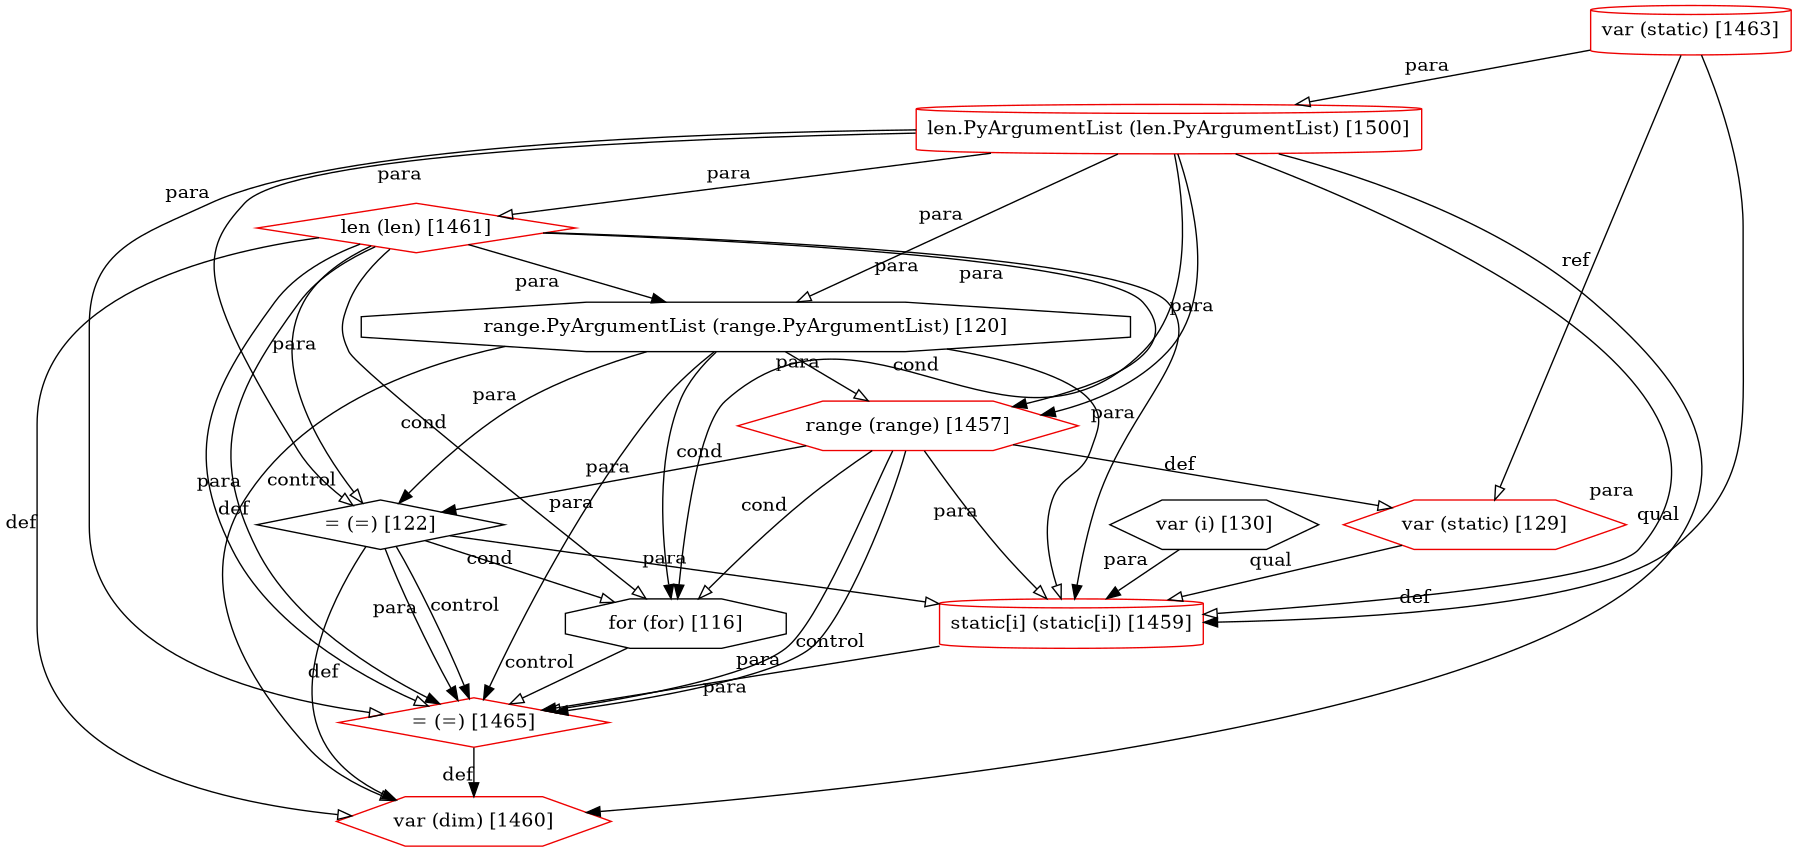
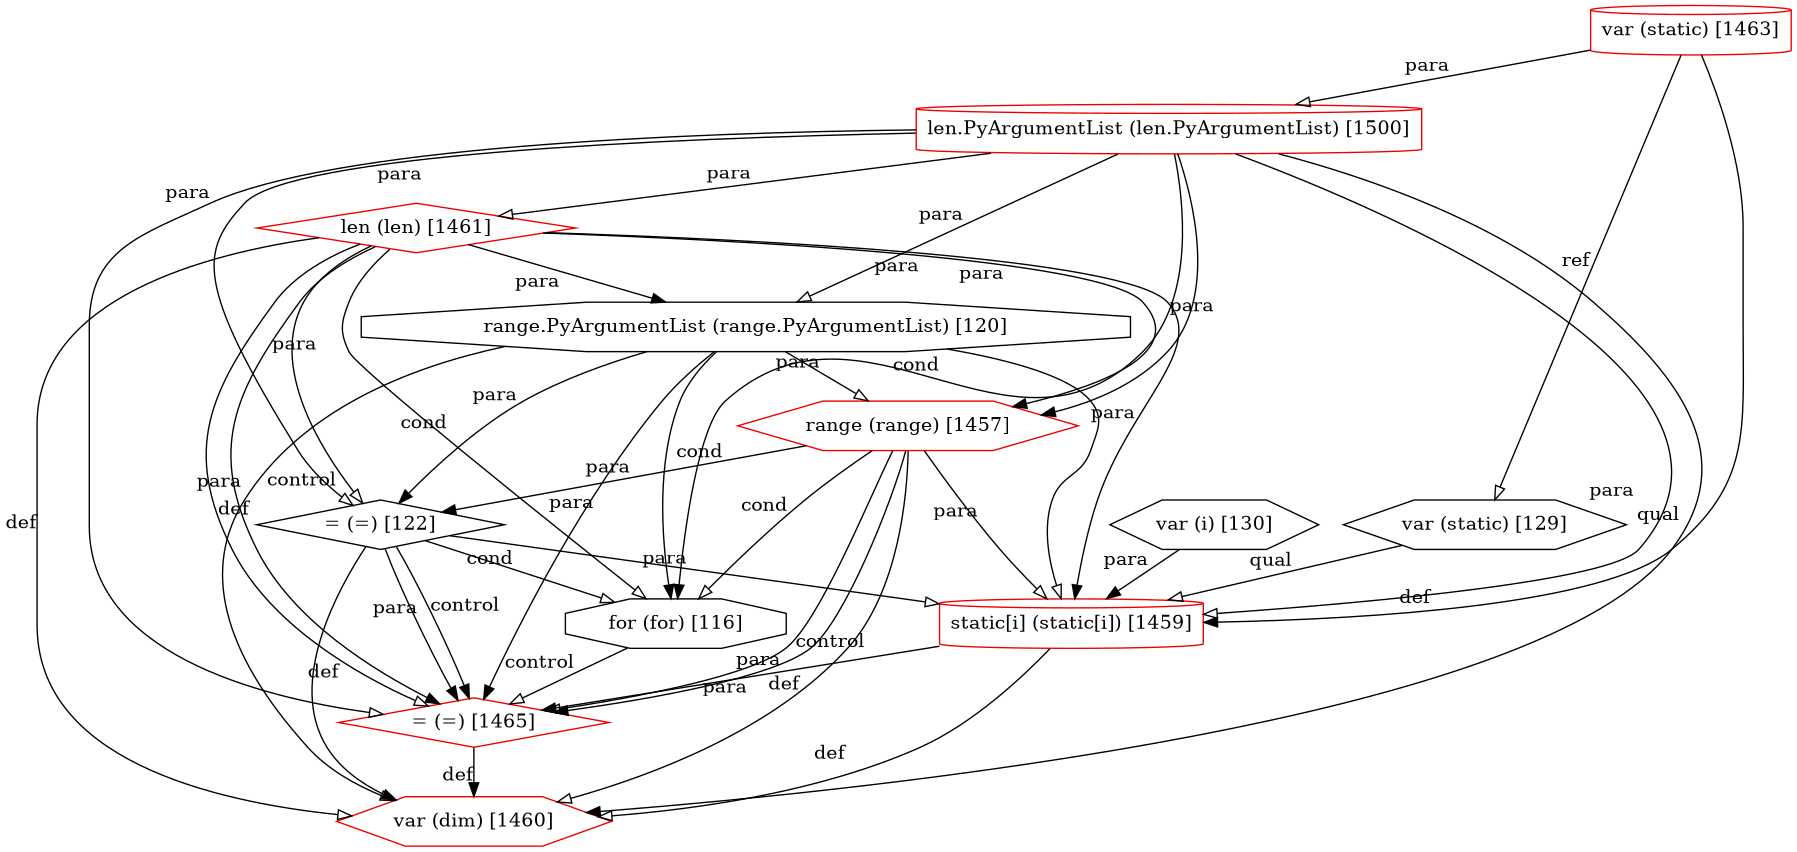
(1196, 475) -> (808, 685)
(1485, 525) -> (1485, 525)
none -> (848, 774)
